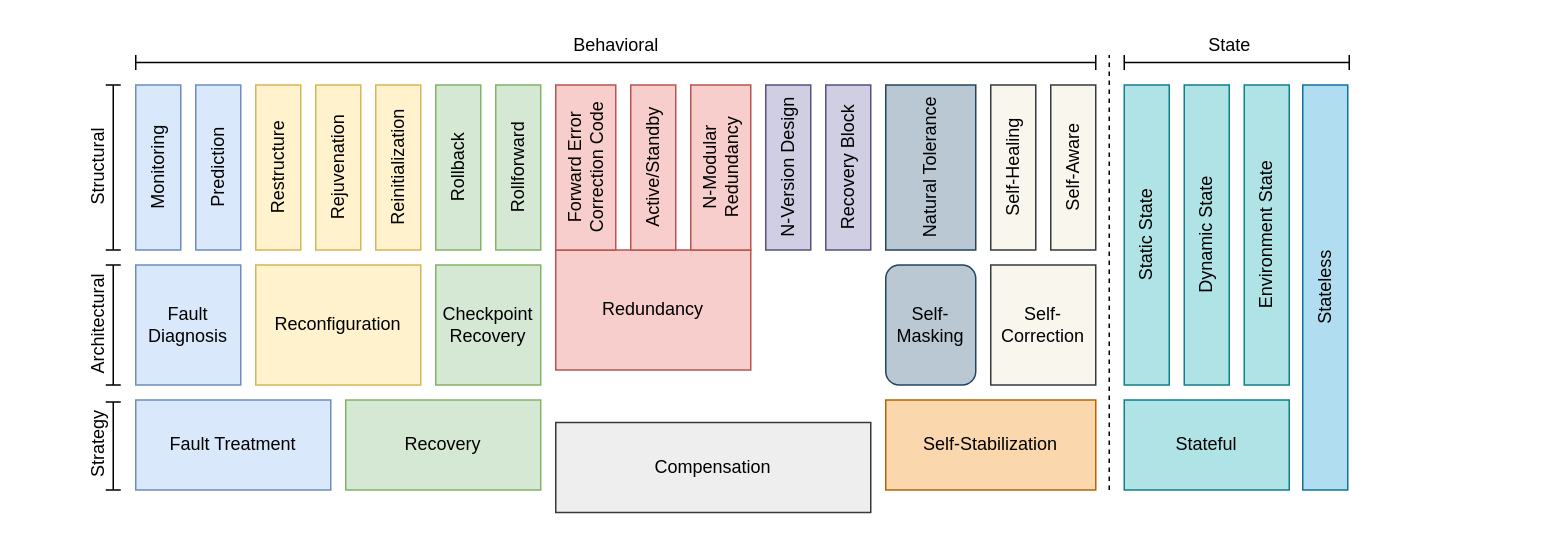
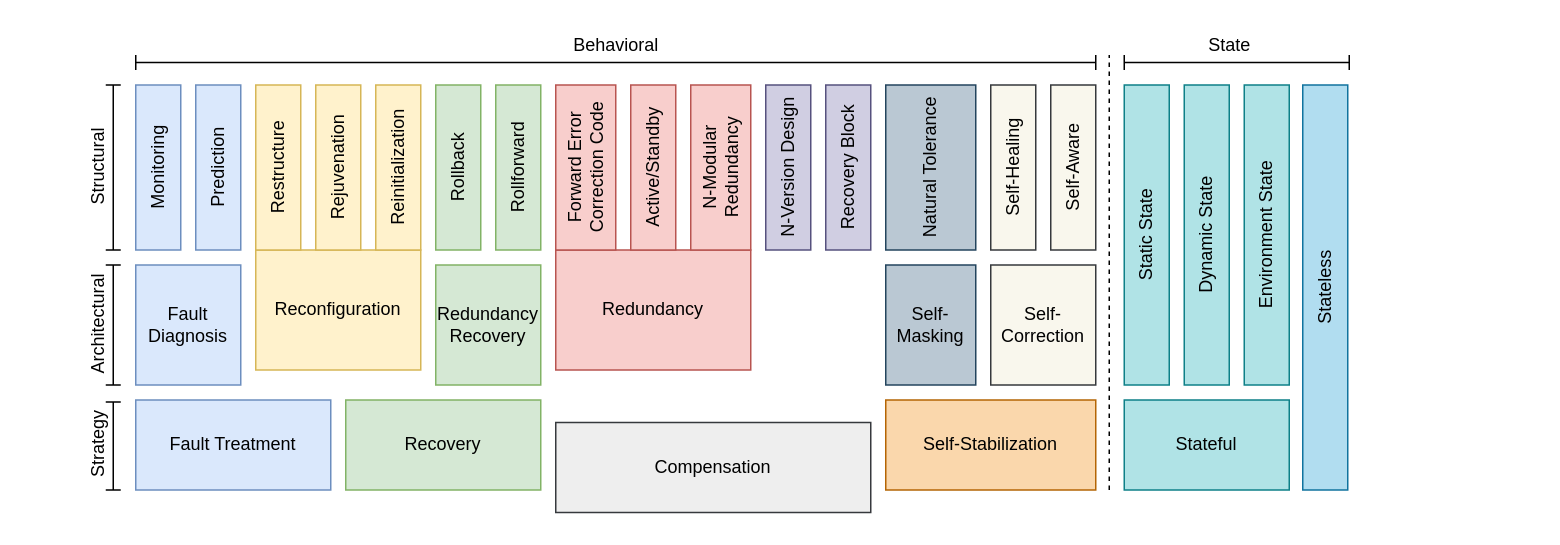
(338, 325) -> (338, 310)
(488, 325) -> (488, 325)
(931, 325) -> (931, 325)
